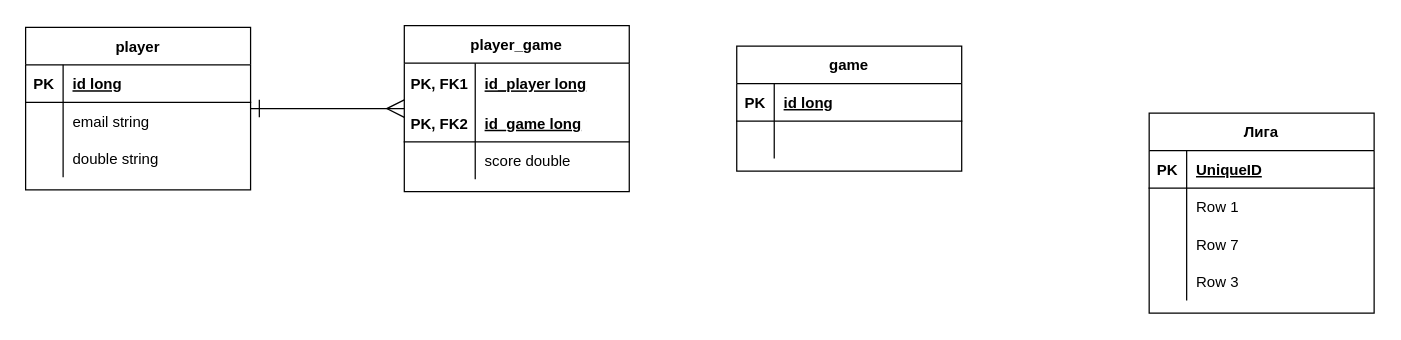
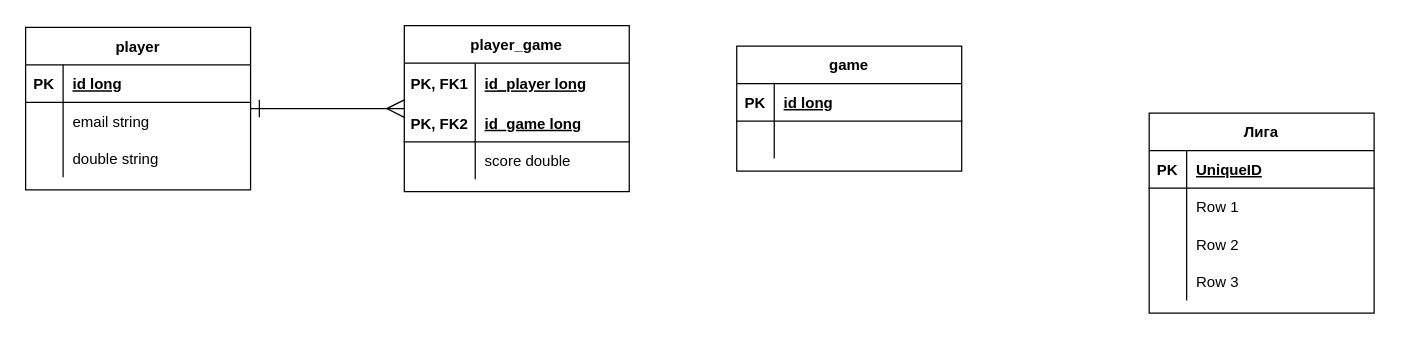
(1215, 245) -> (1215, 245)
